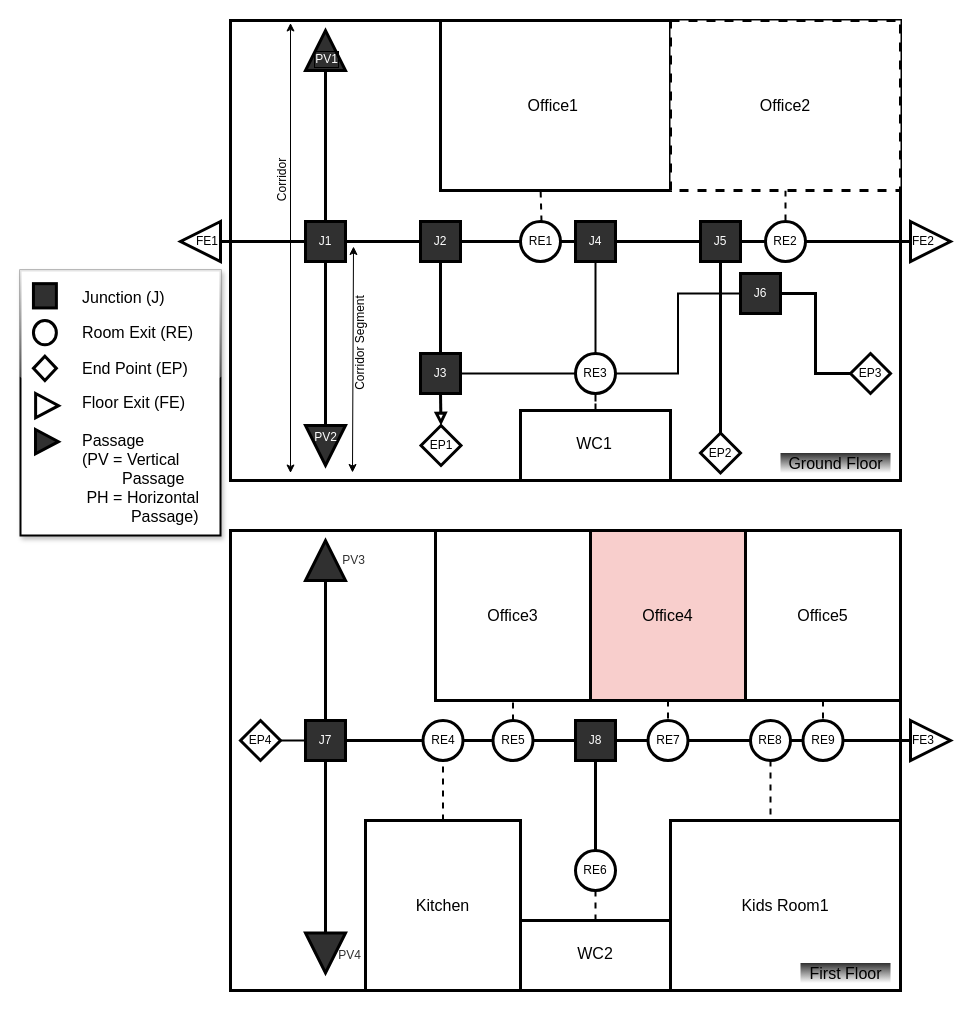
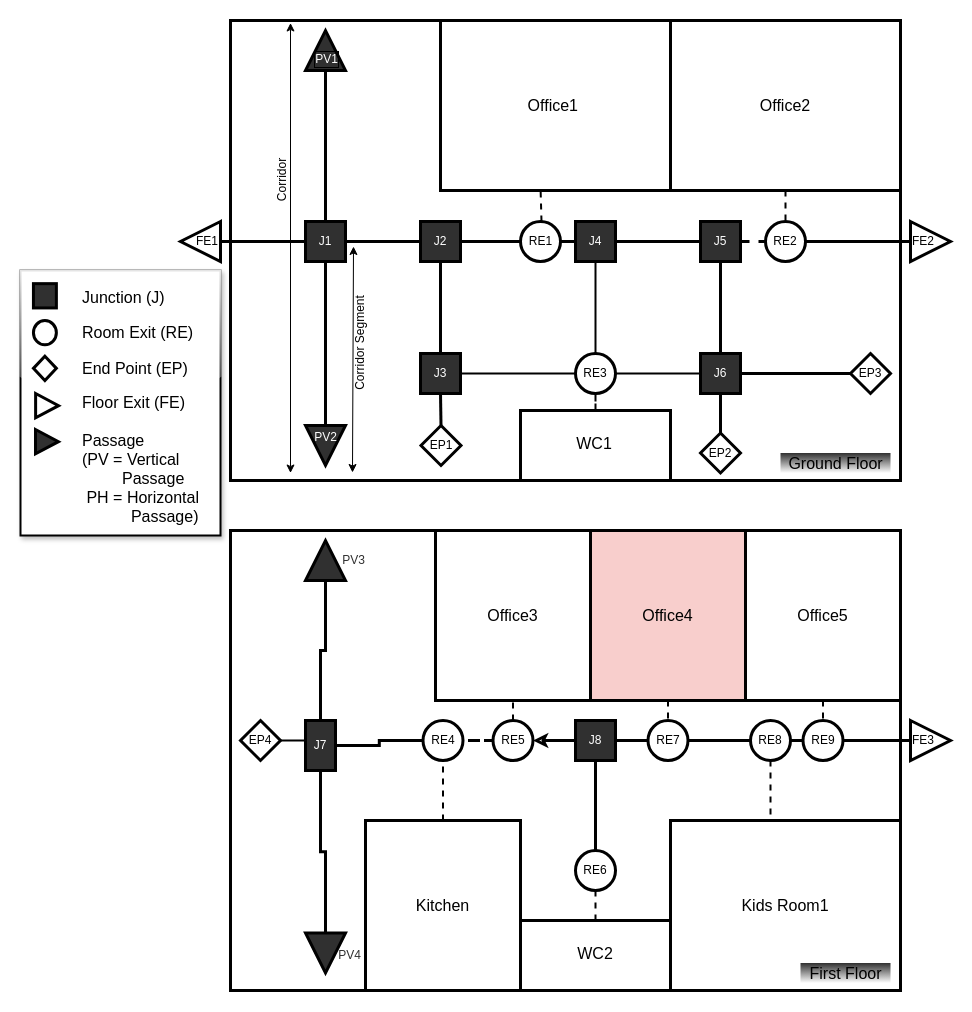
(786, 106) -> (786, 106)
(753, 242) -> (753, 242)
(761, 294) -> (721, 374)
(441, 411) -> (441, 416)
(326, 741) -> (321, 746)
(483, 741) -> (483, 741)
(541, 741) -> (545, 741)
